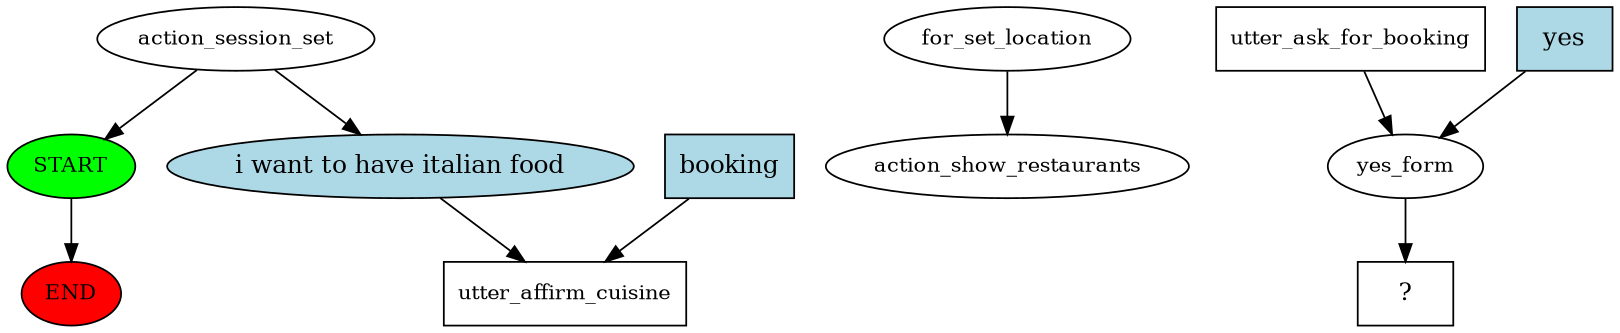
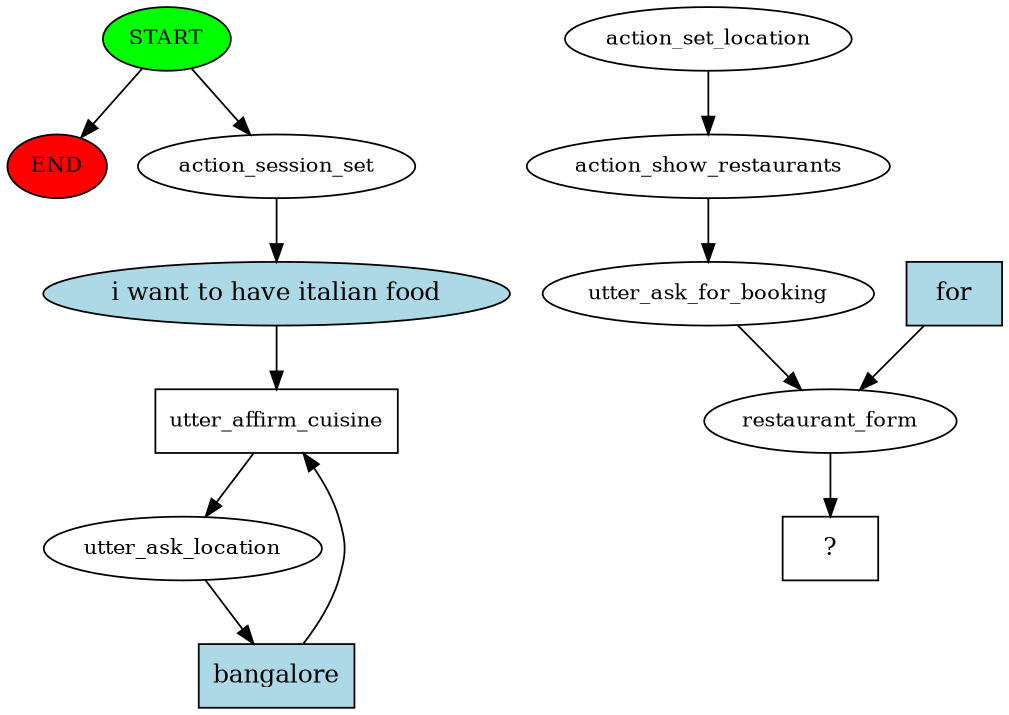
(1007, 39) -> (708, 39)
(1351, 39) -> (708, 294)
(1565, 39) -> (954, 294)
(158, 99) -> (215, 95)
(730, 166) -> (277, 676)
(1406, 166) -> (830, 421)
none -> (708, 221)
none -> (183, 549)
